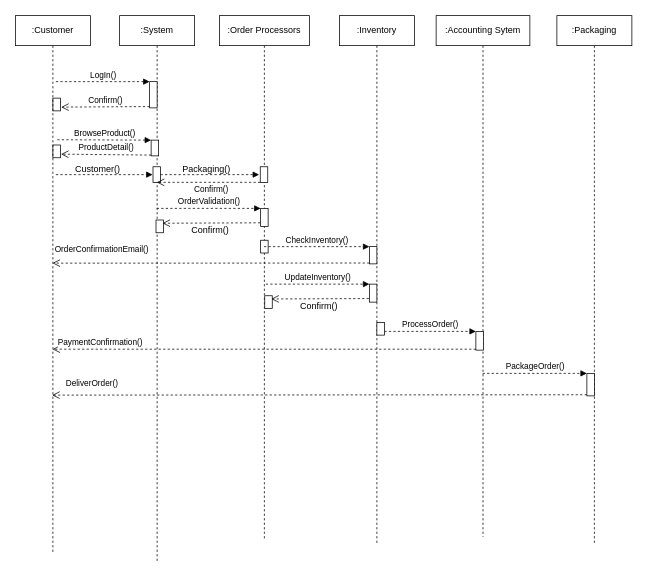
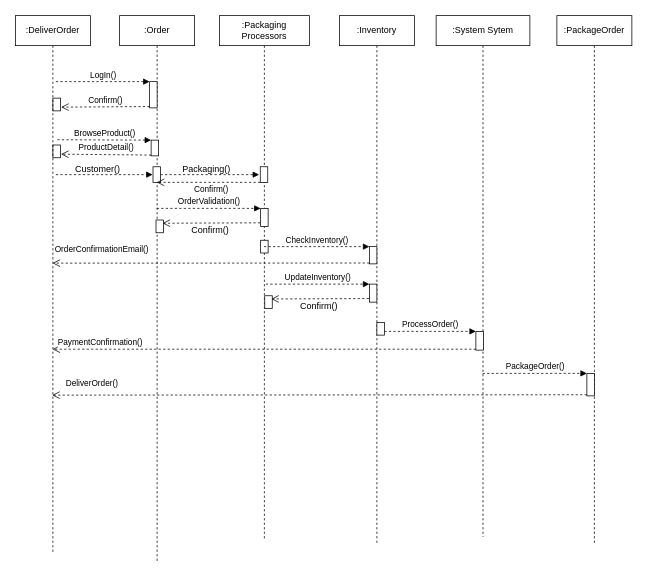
(53, 30) -> (53, 30)
(157, 30) -> (157, 30)
(264, 30) -> (264, 30)
(483, 30) -> (483, 30)
(594, 30) -> (594, 30)
